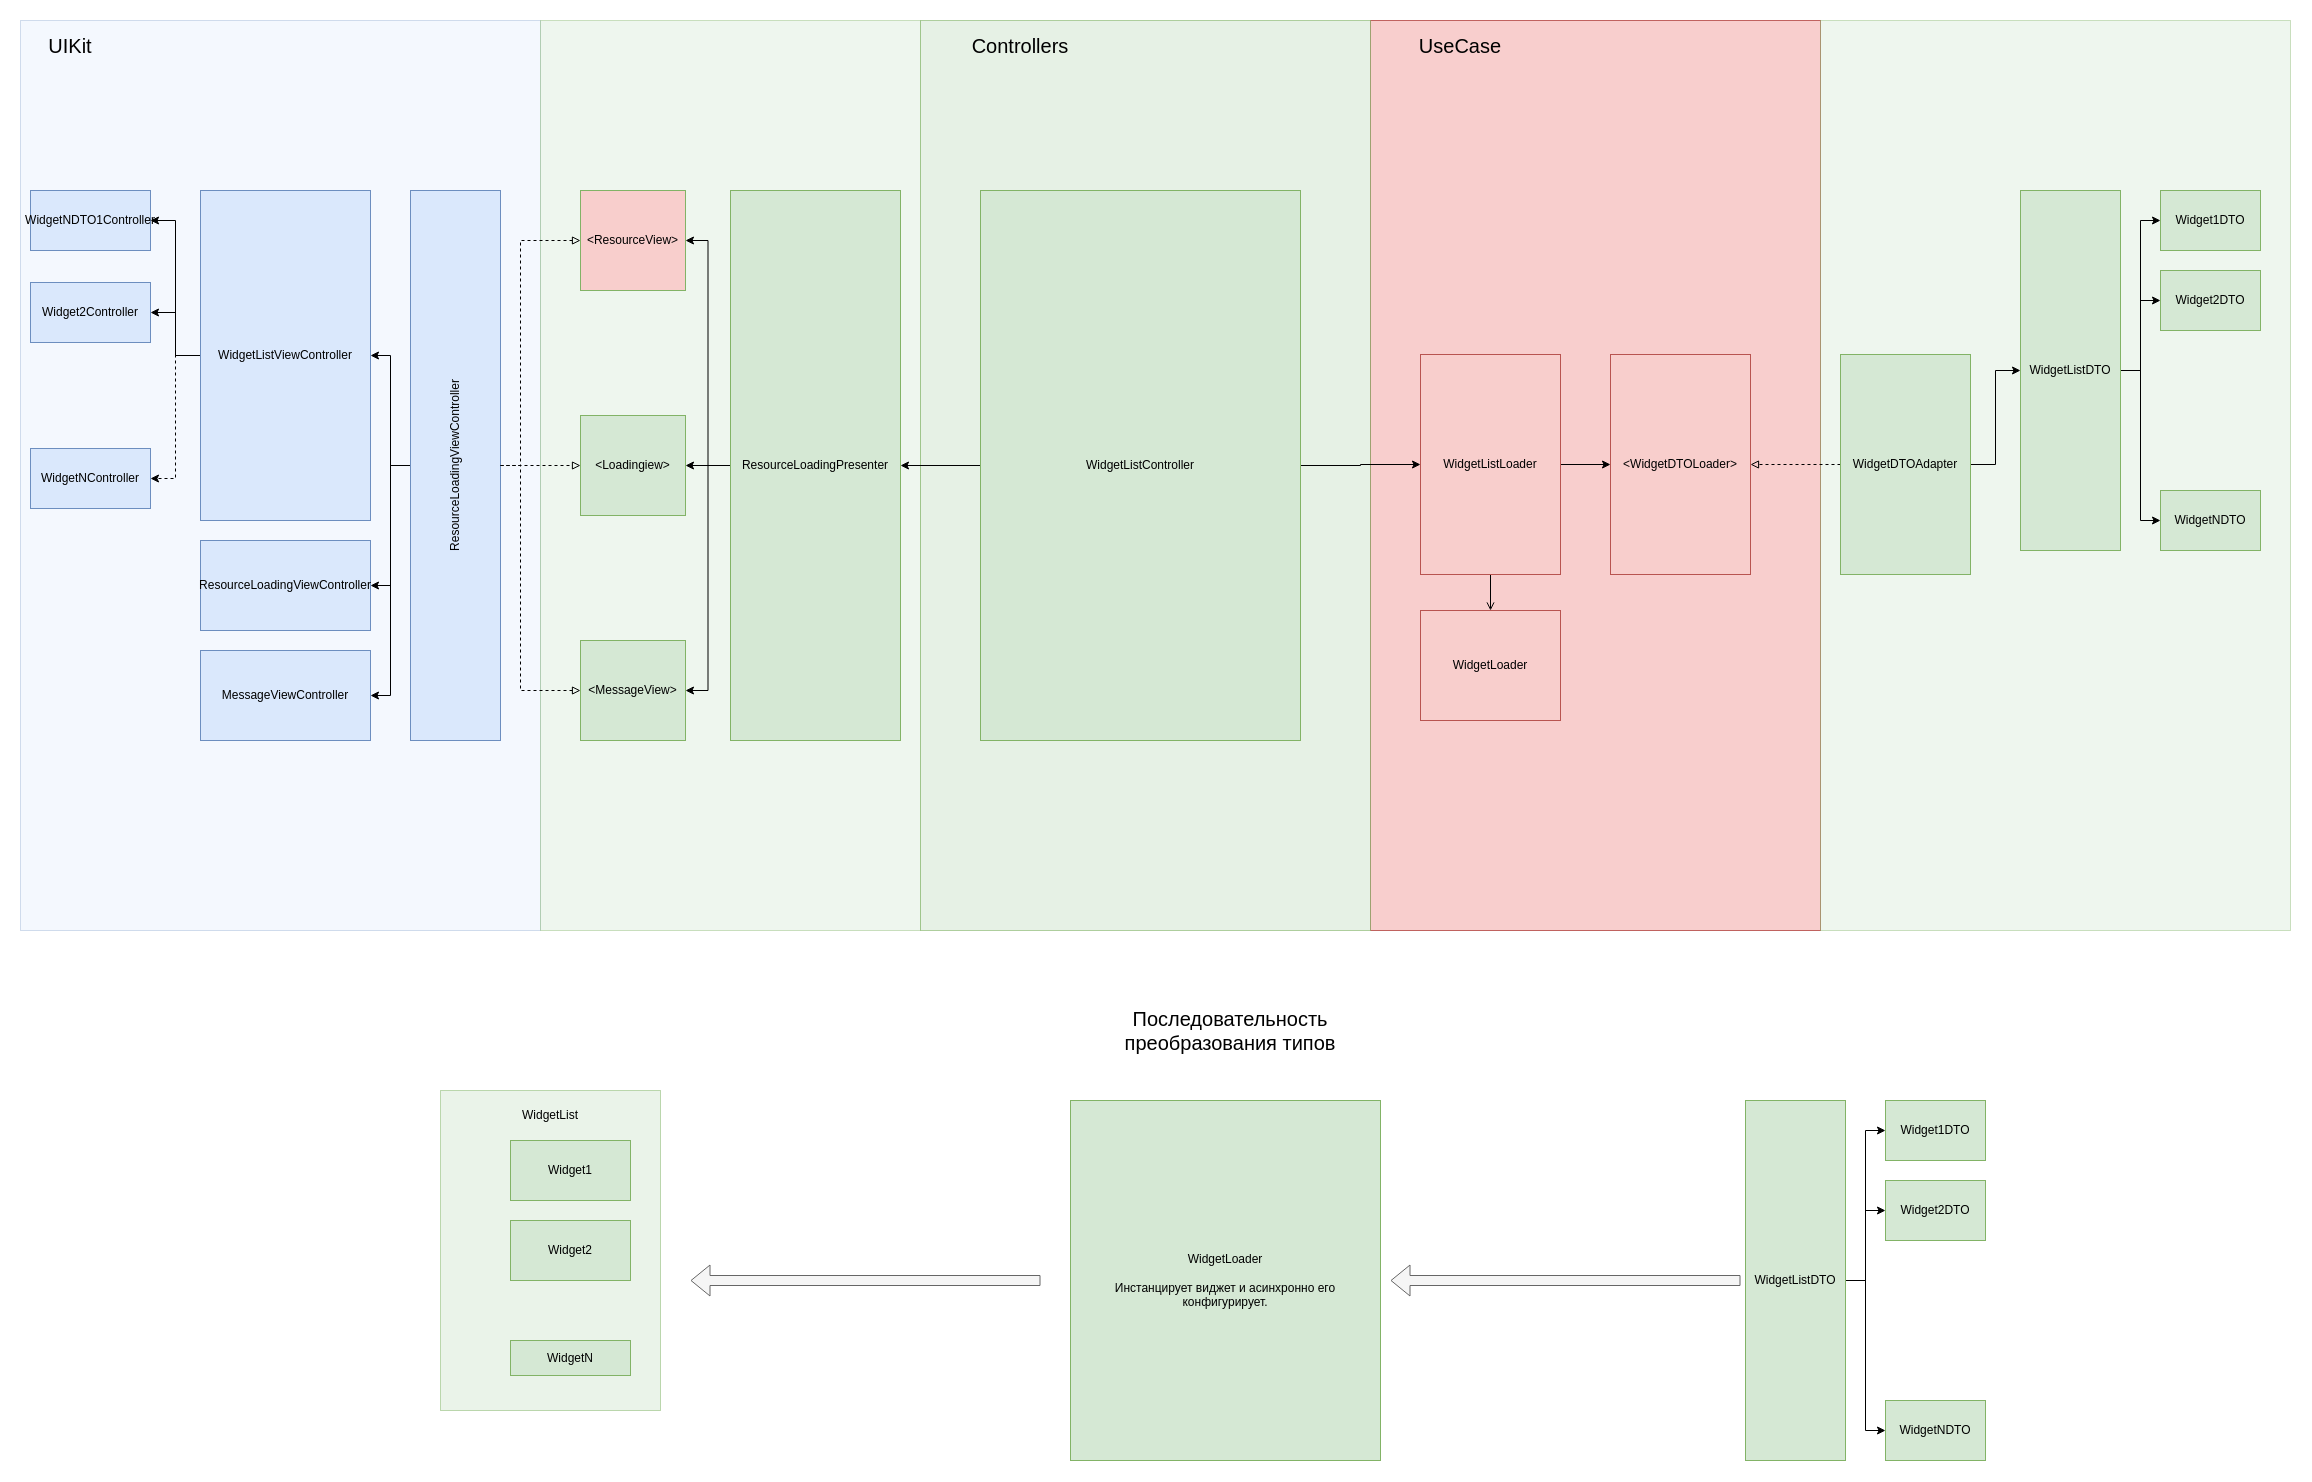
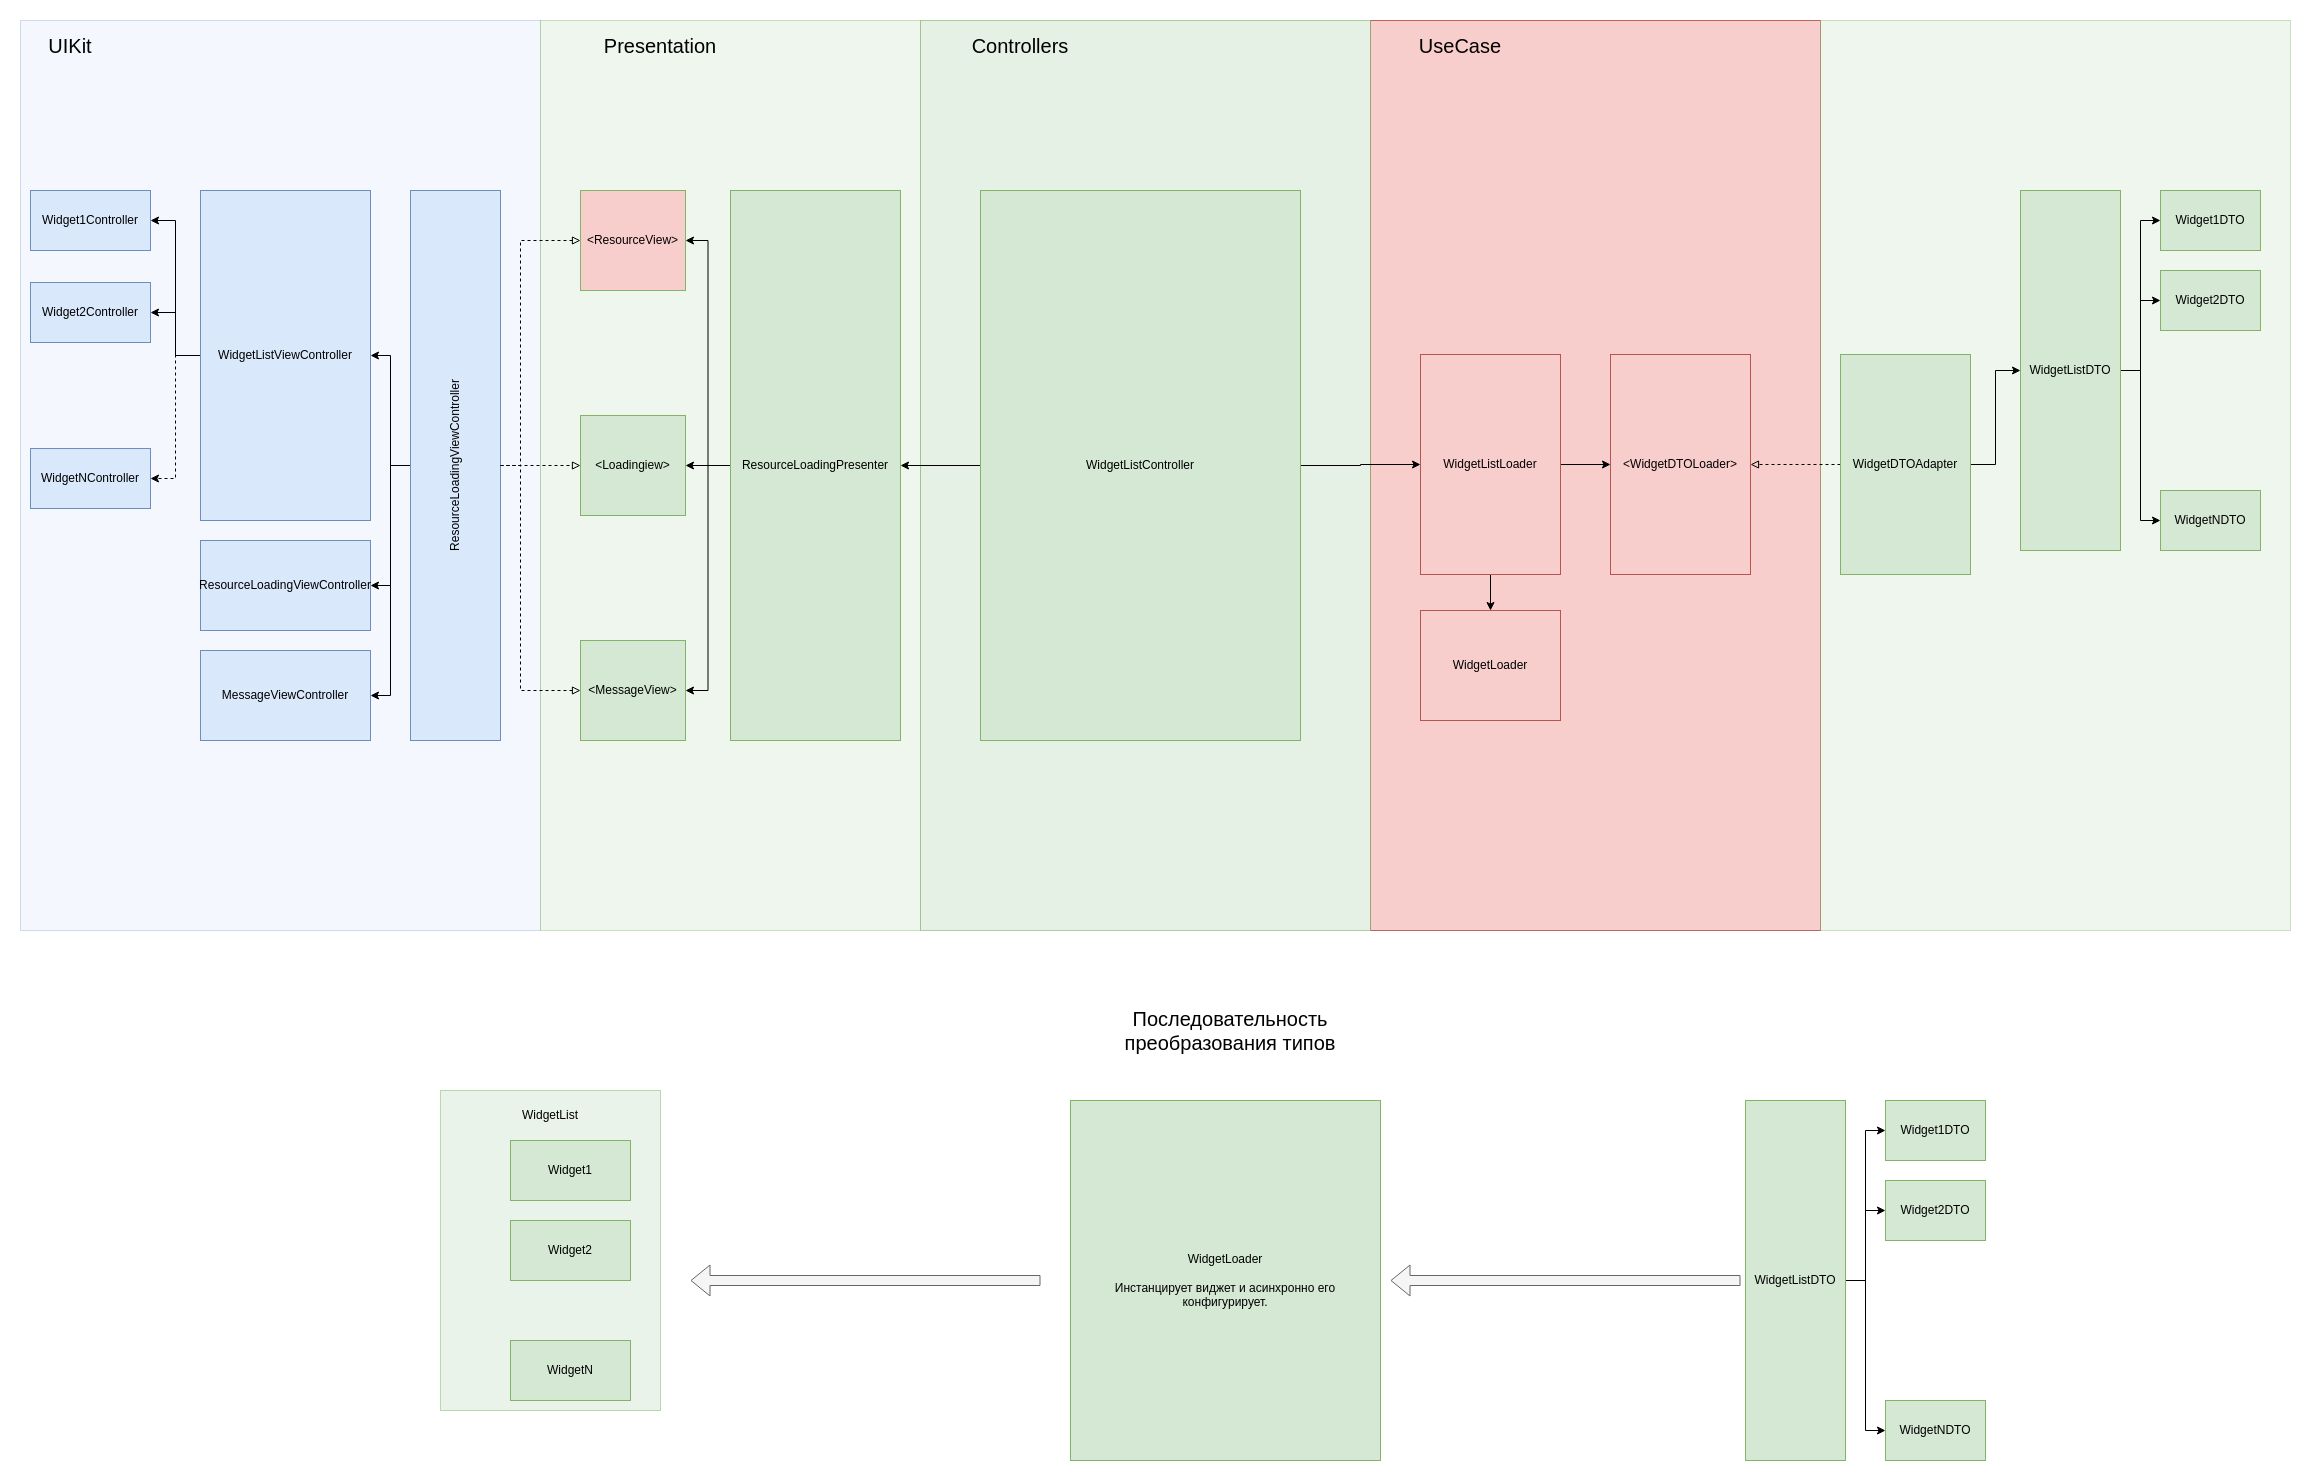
none -> (661, 46)
(91, 221) -> (91, 221)
(1491, 604) -> (1491, 602)
(571, 1358) -> (571, 1371)
